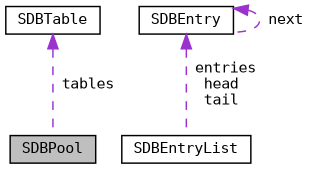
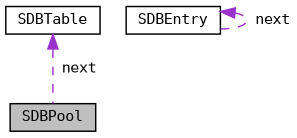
(84, 85) -> (75, 69)
(186, 149) -> none
